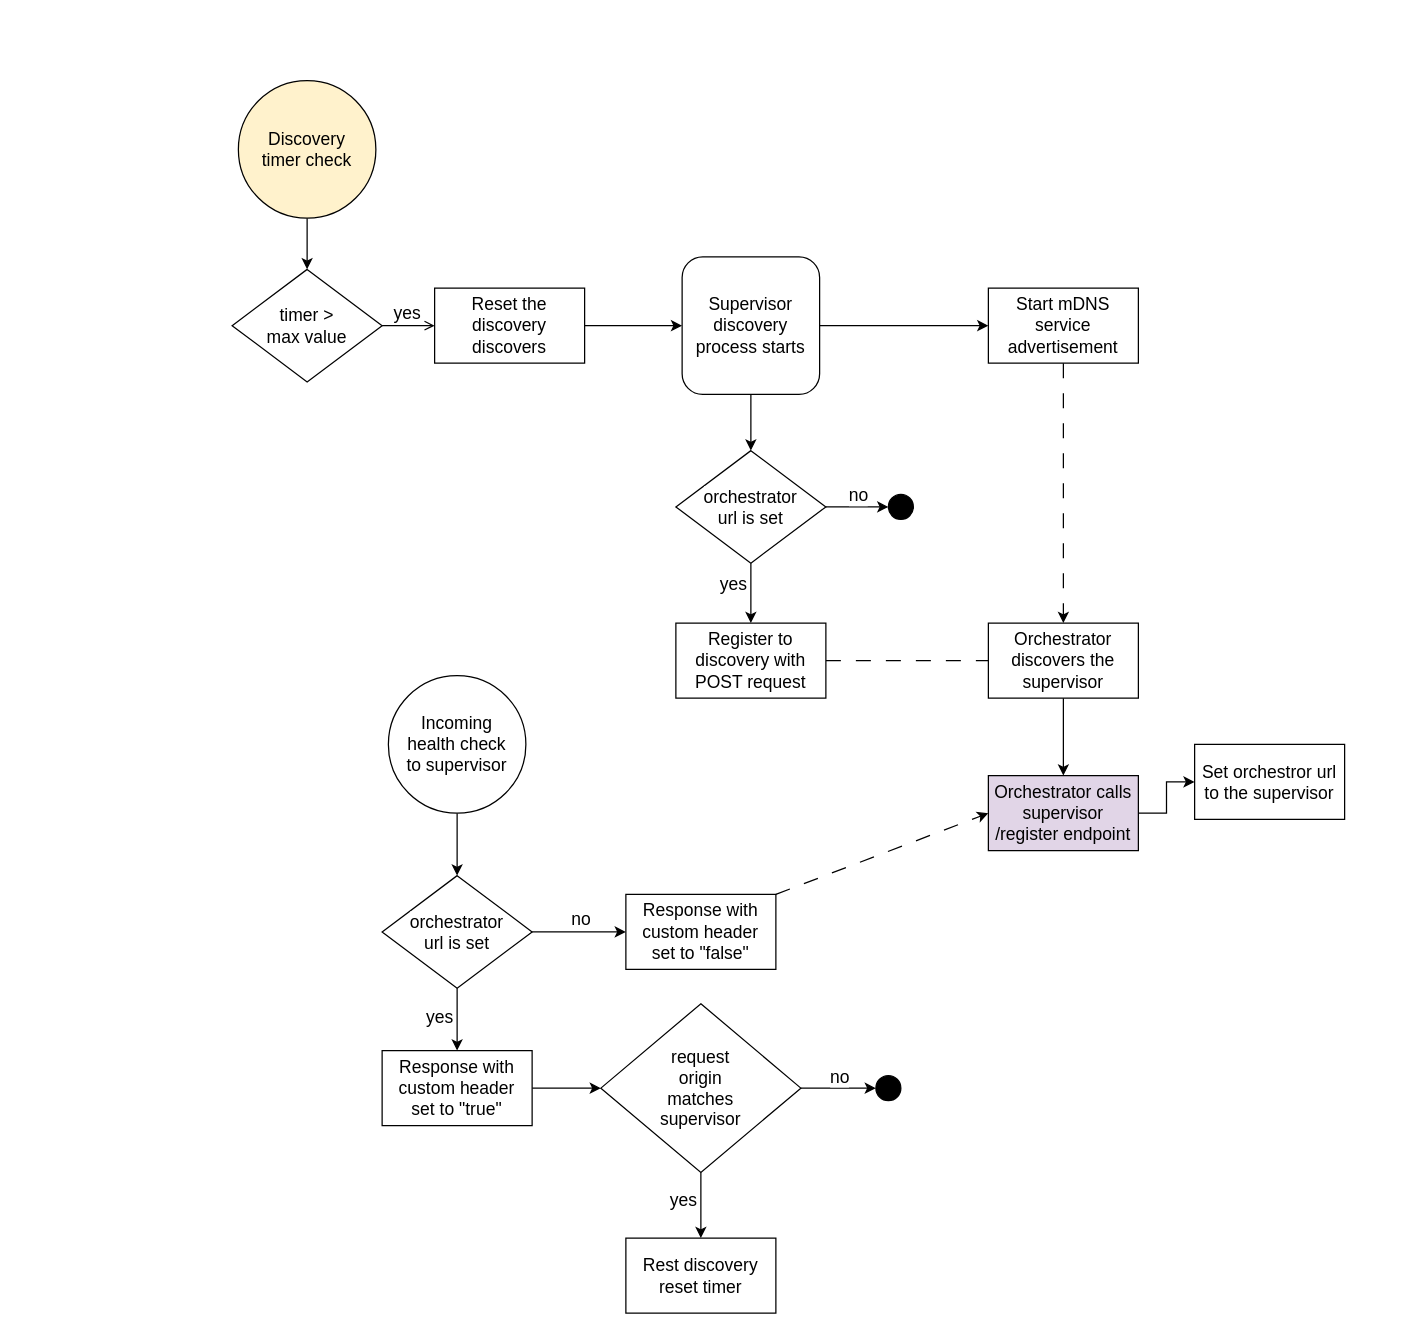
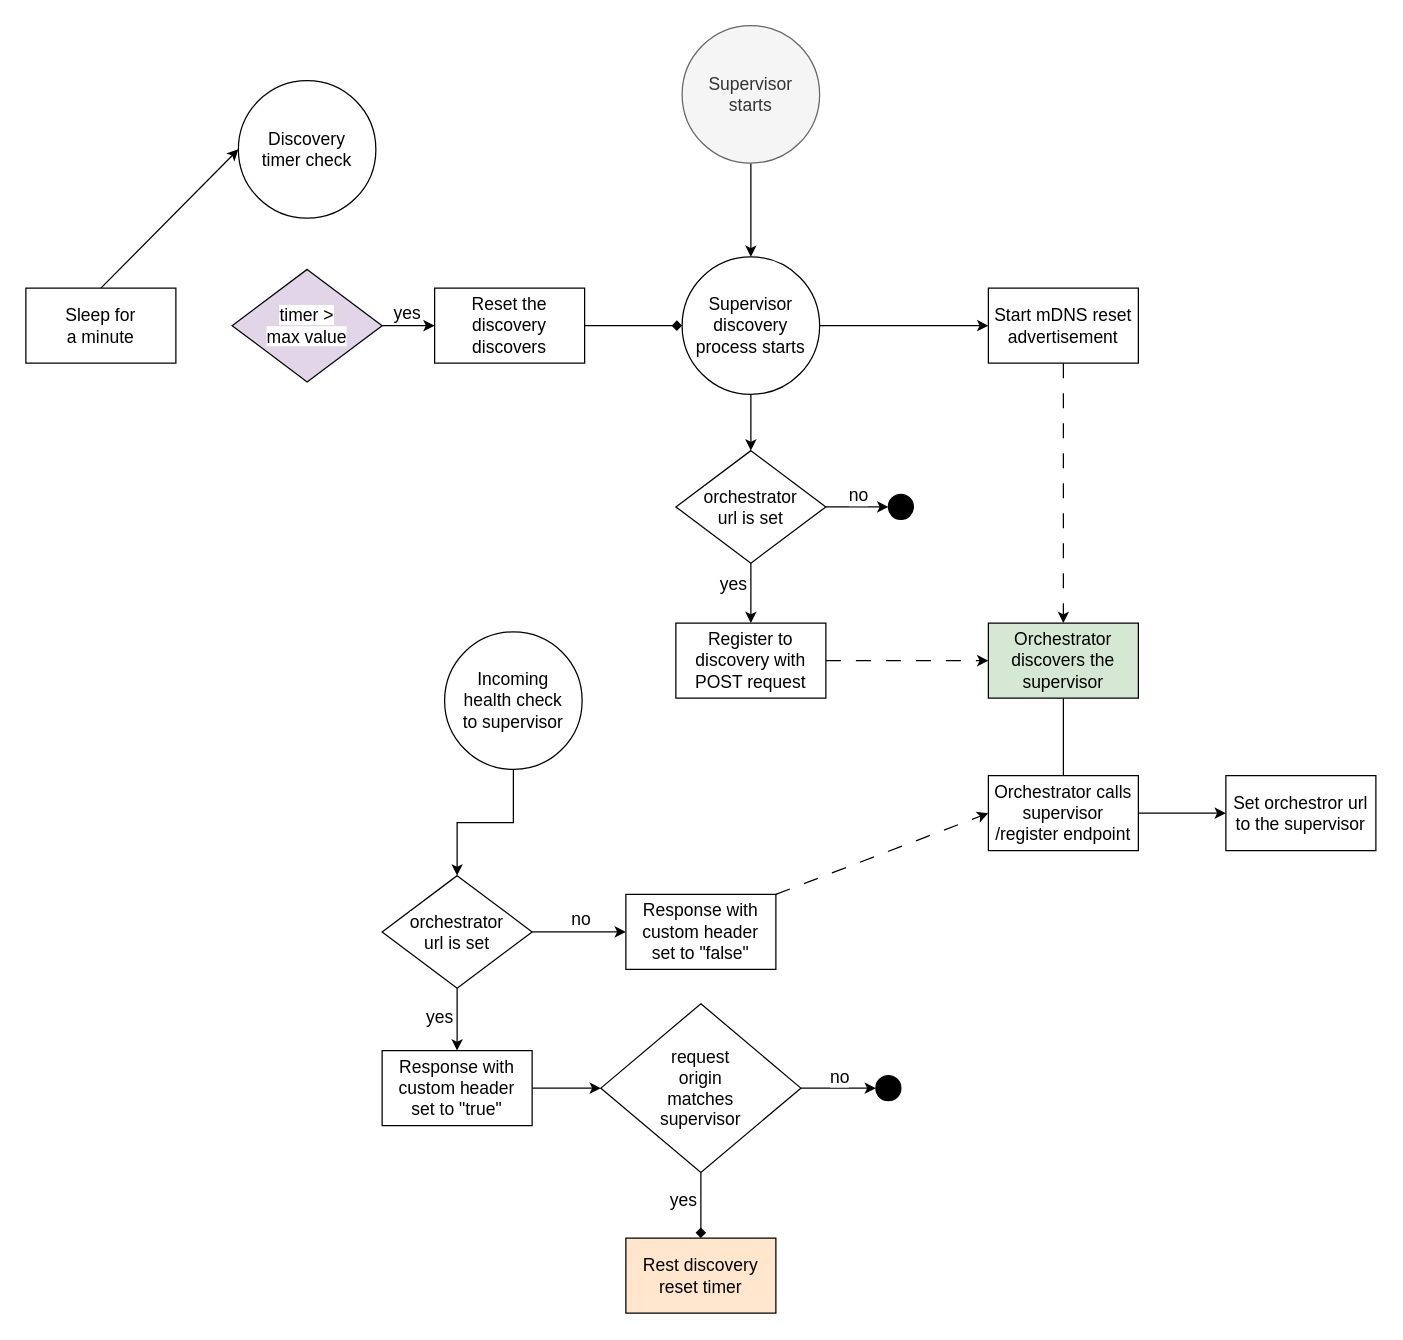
none -> (751, 94)
(307, 149) -> (307, 149)
none -> (751, 206)
none -> (166, 222)
(307, 239) -> none
none -> (101, 326)
(307, 326) -> (307, 326)
(427, 326) -> (424, 326)
(672, 326) -> (671, 326)
(751, 326) -> (751, 326)
(1063, 326) -> (1063, 326)
(981, 661) -> (978, 661)
(1063, 661) -> (1063, 661)
(457, 744) -> (513, 701)
(1063, 766) -> (1063, 769)
(1269, 782) -> (1301, 813)
(1063, 813) -> (1063, 813)
(701, 1228) -> (701, 1227)
(701, 1276) -> (701, 1276)
